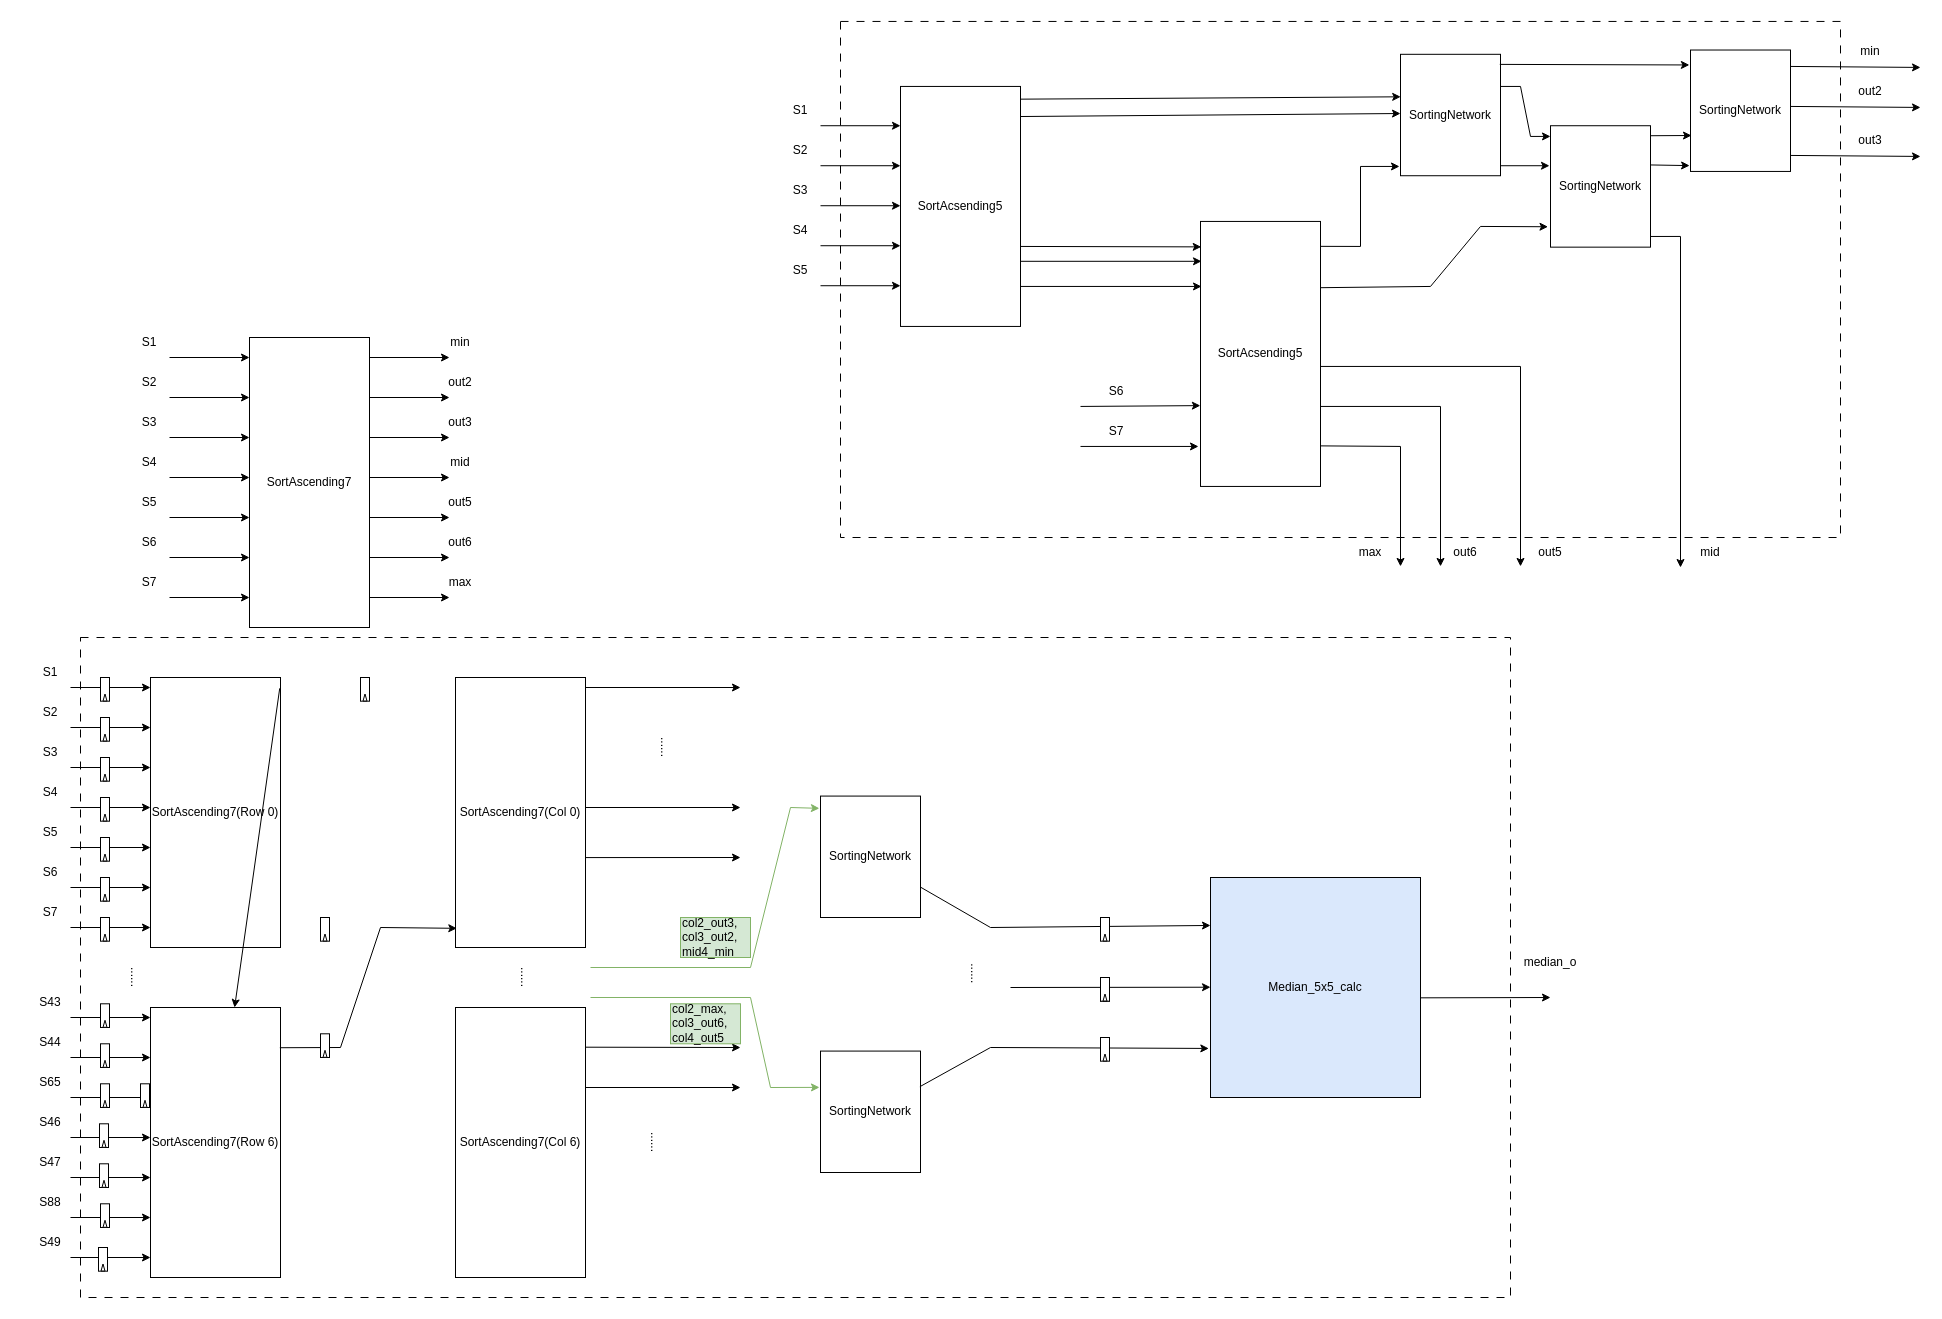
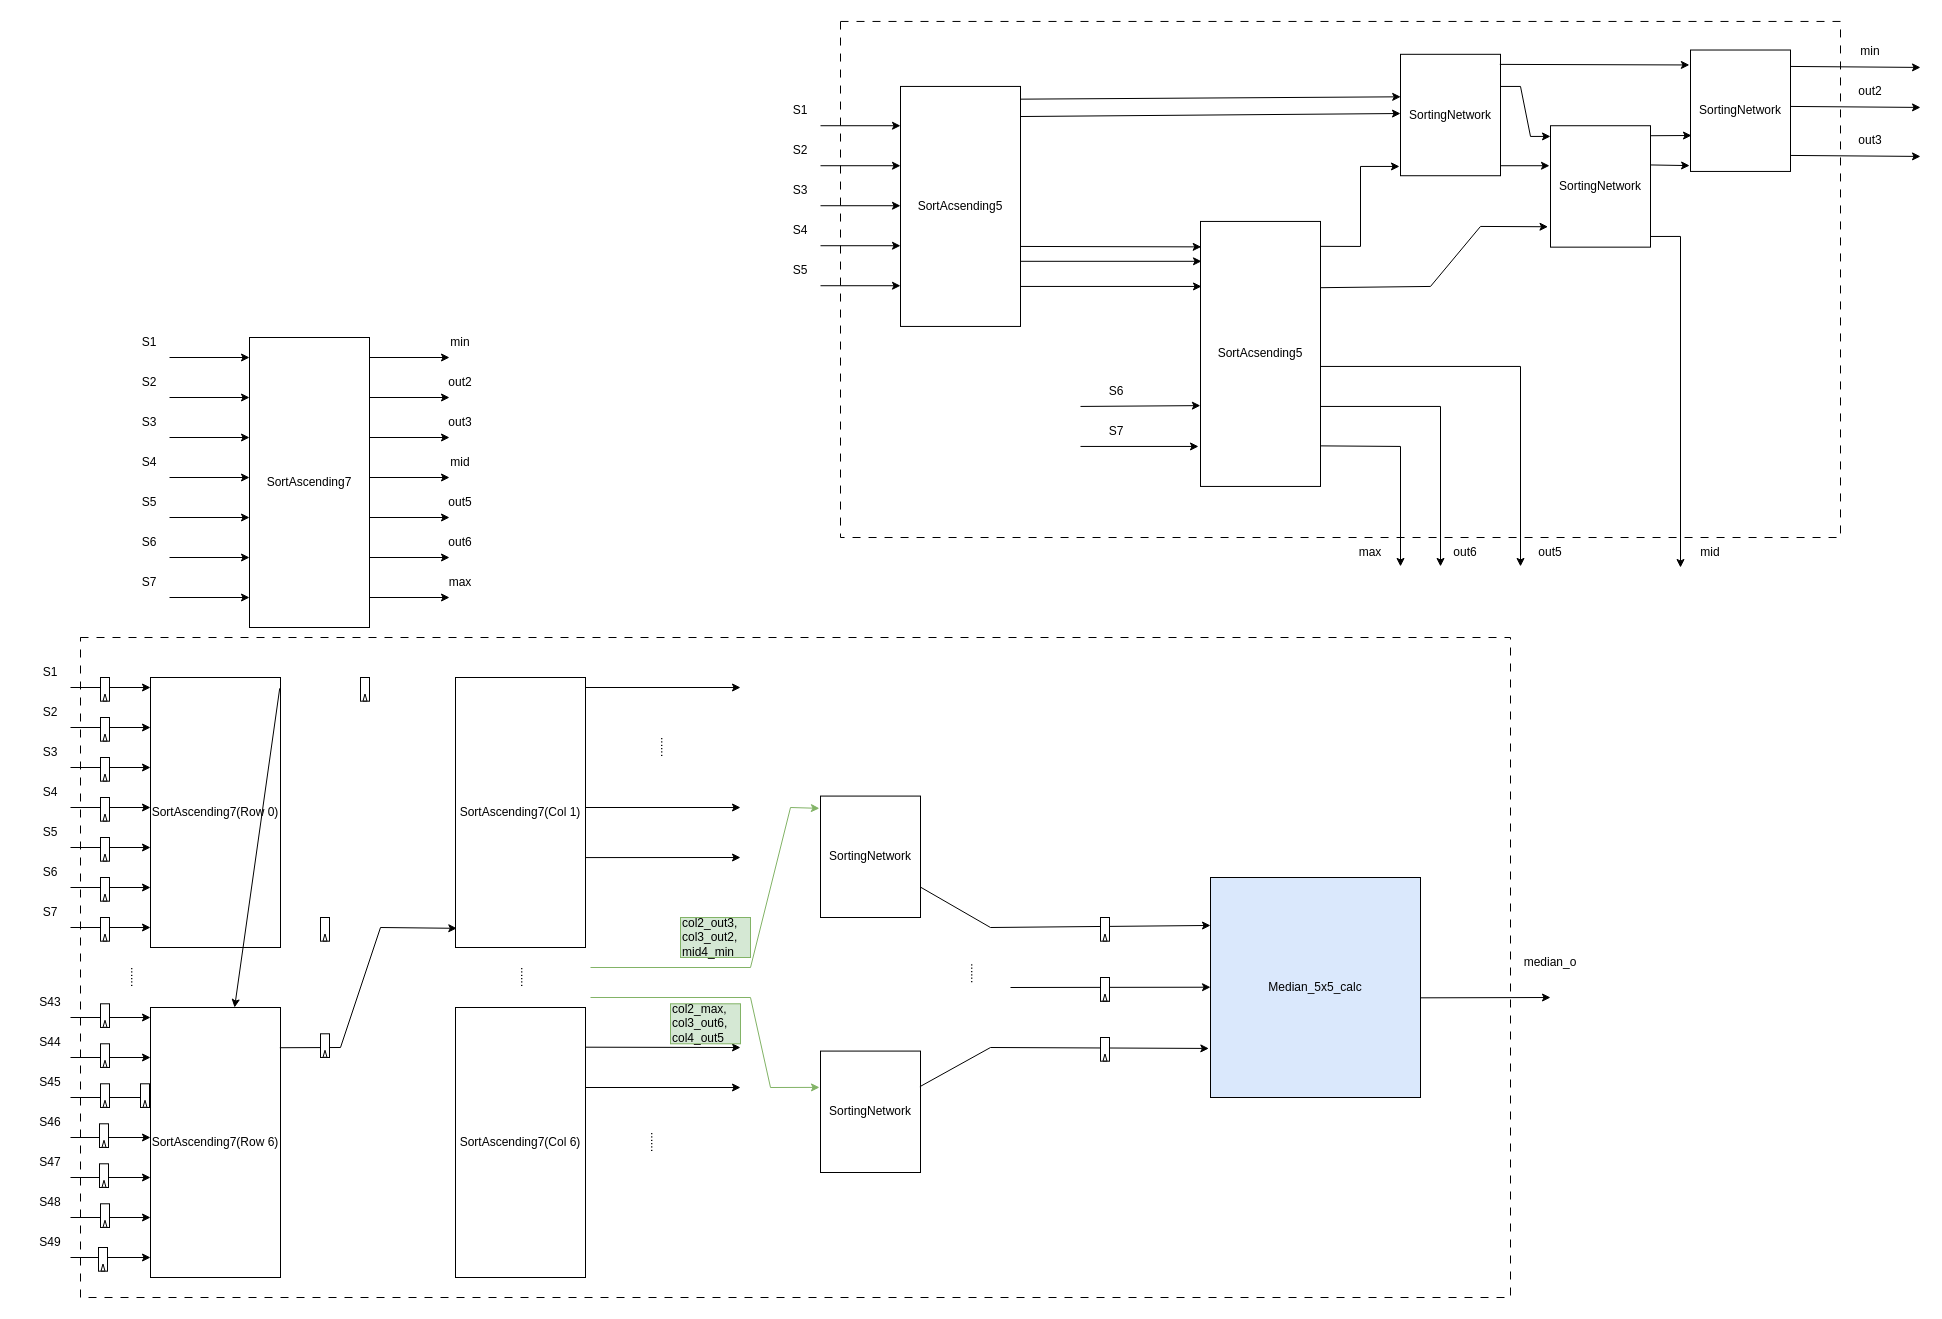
(521, 813) -> (521, 813)
(51, 1083) -> (51, 1083)
(51, 1203) -> (51, 1203)
